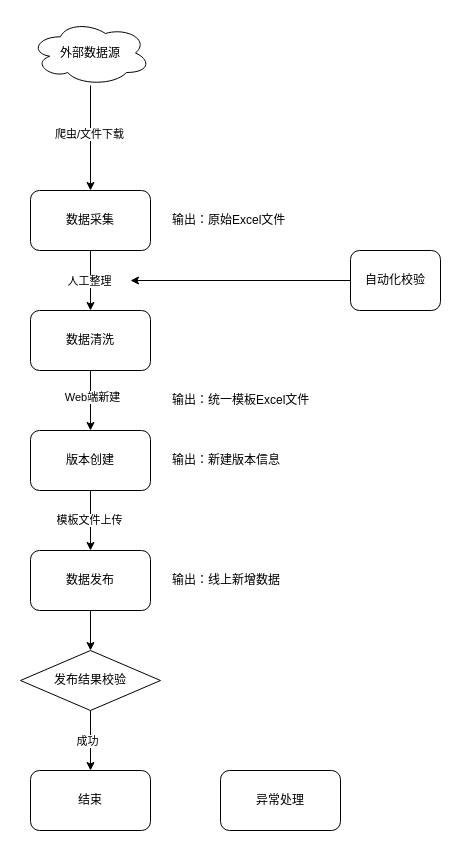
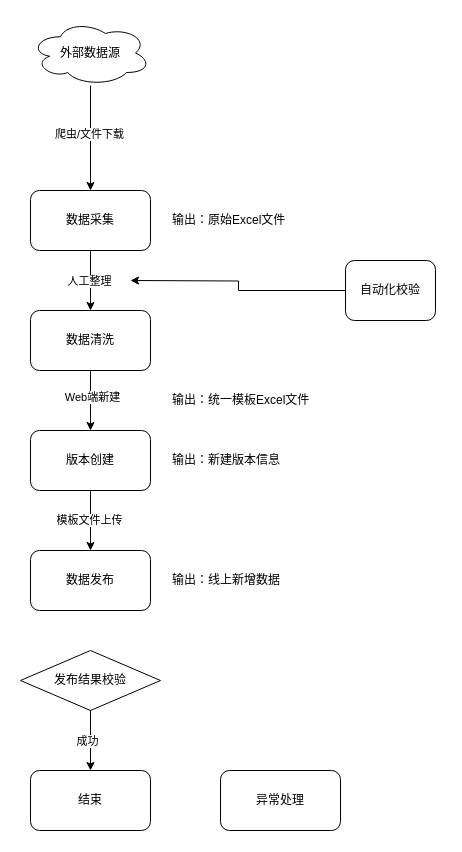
(396, 281) -> (391, 291)
(91, 627) -> none
